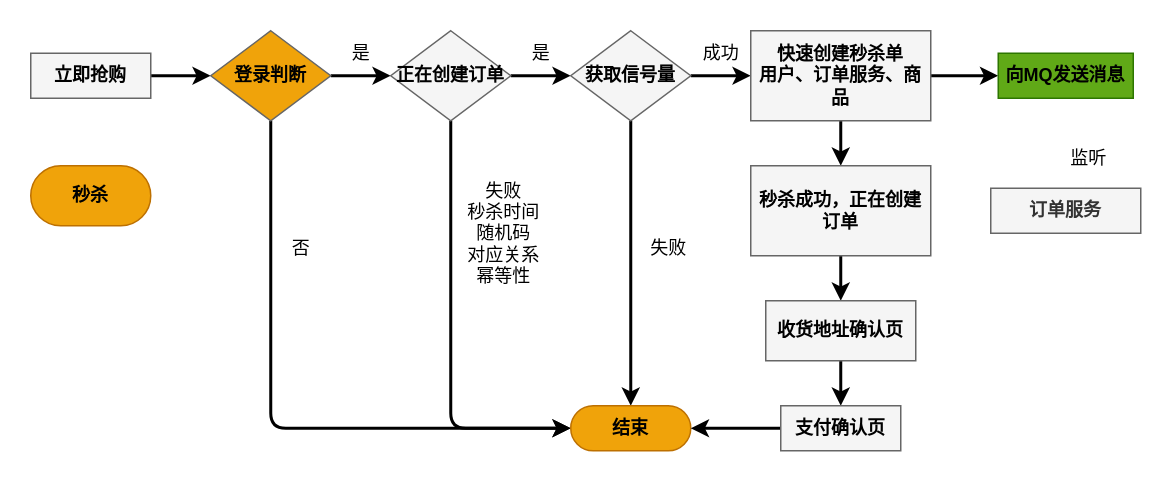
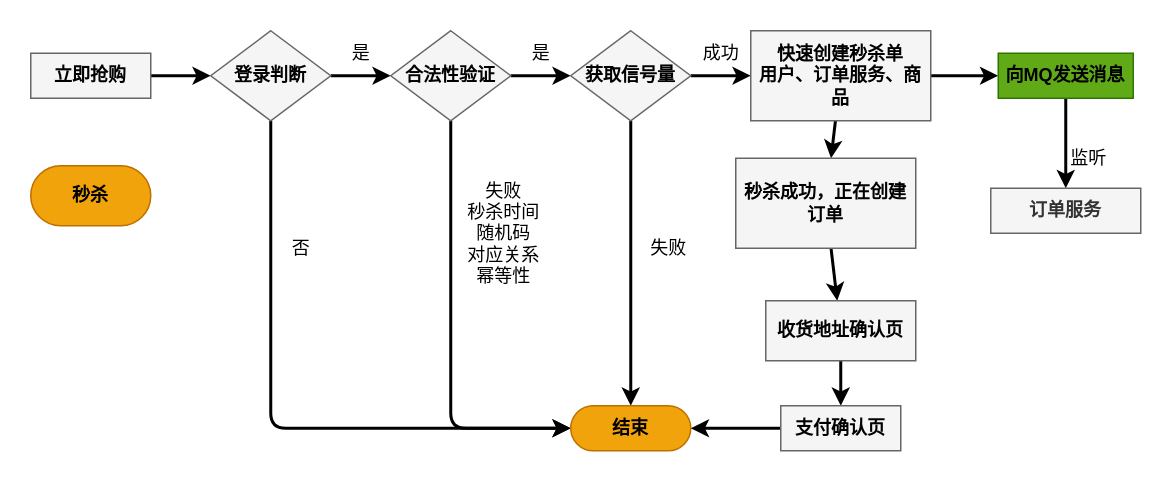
(271, 76) -> (271, 76)
(451, 76) -> (451, 76)
none -> (1066, 137)
(841, 211) -> (826, 203)
